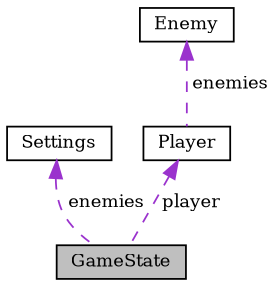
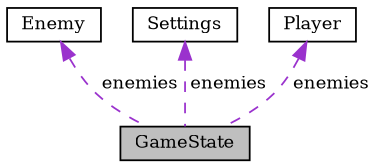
(187, 93) -> (102, 99)
(189, 203) -> (328, 84)
